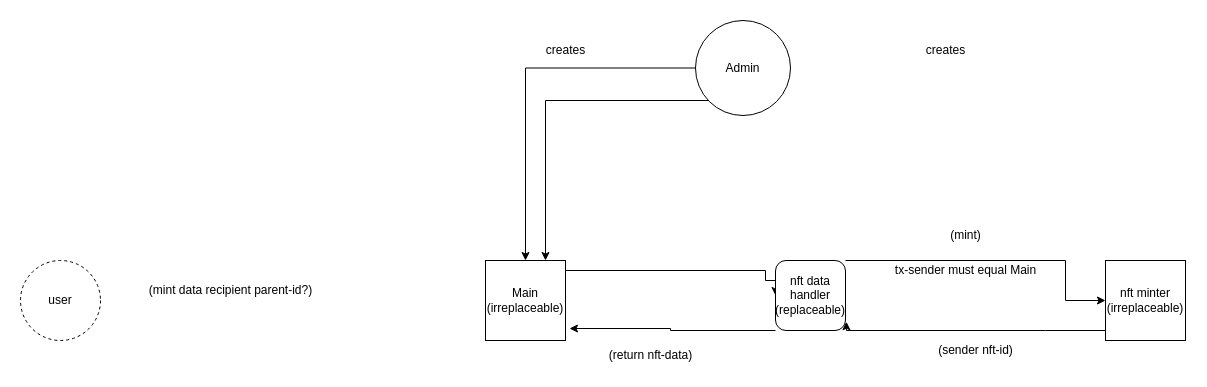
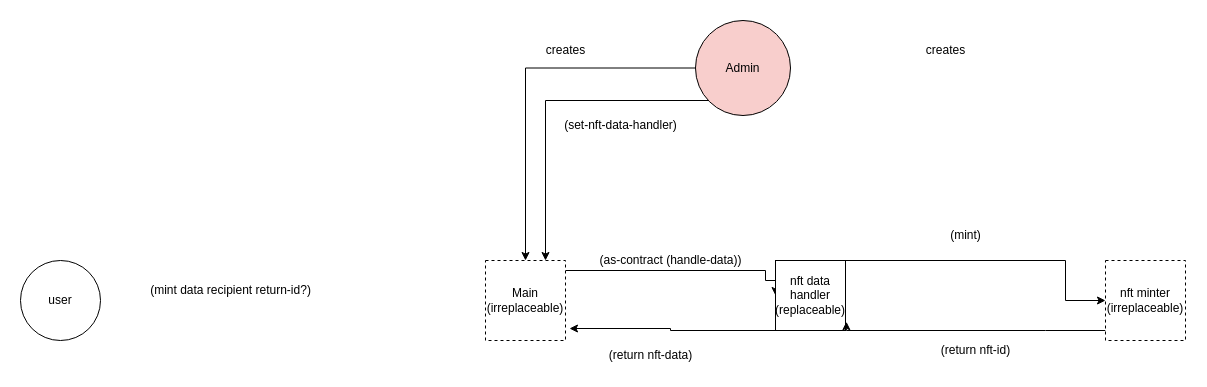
(743, 68) -> (743, 68)
none -> (621, 126)
none -> (671, 261)
(966, 271) -> none
(231, 291) -> (231, 291)
(811, 296) -> (811, 296)
(61, 301) -> (61, 301)
(526, 301) -> (526, 301)
(1146, 301) -> (1146, 301)
(976, 351) -> (976, 351)
